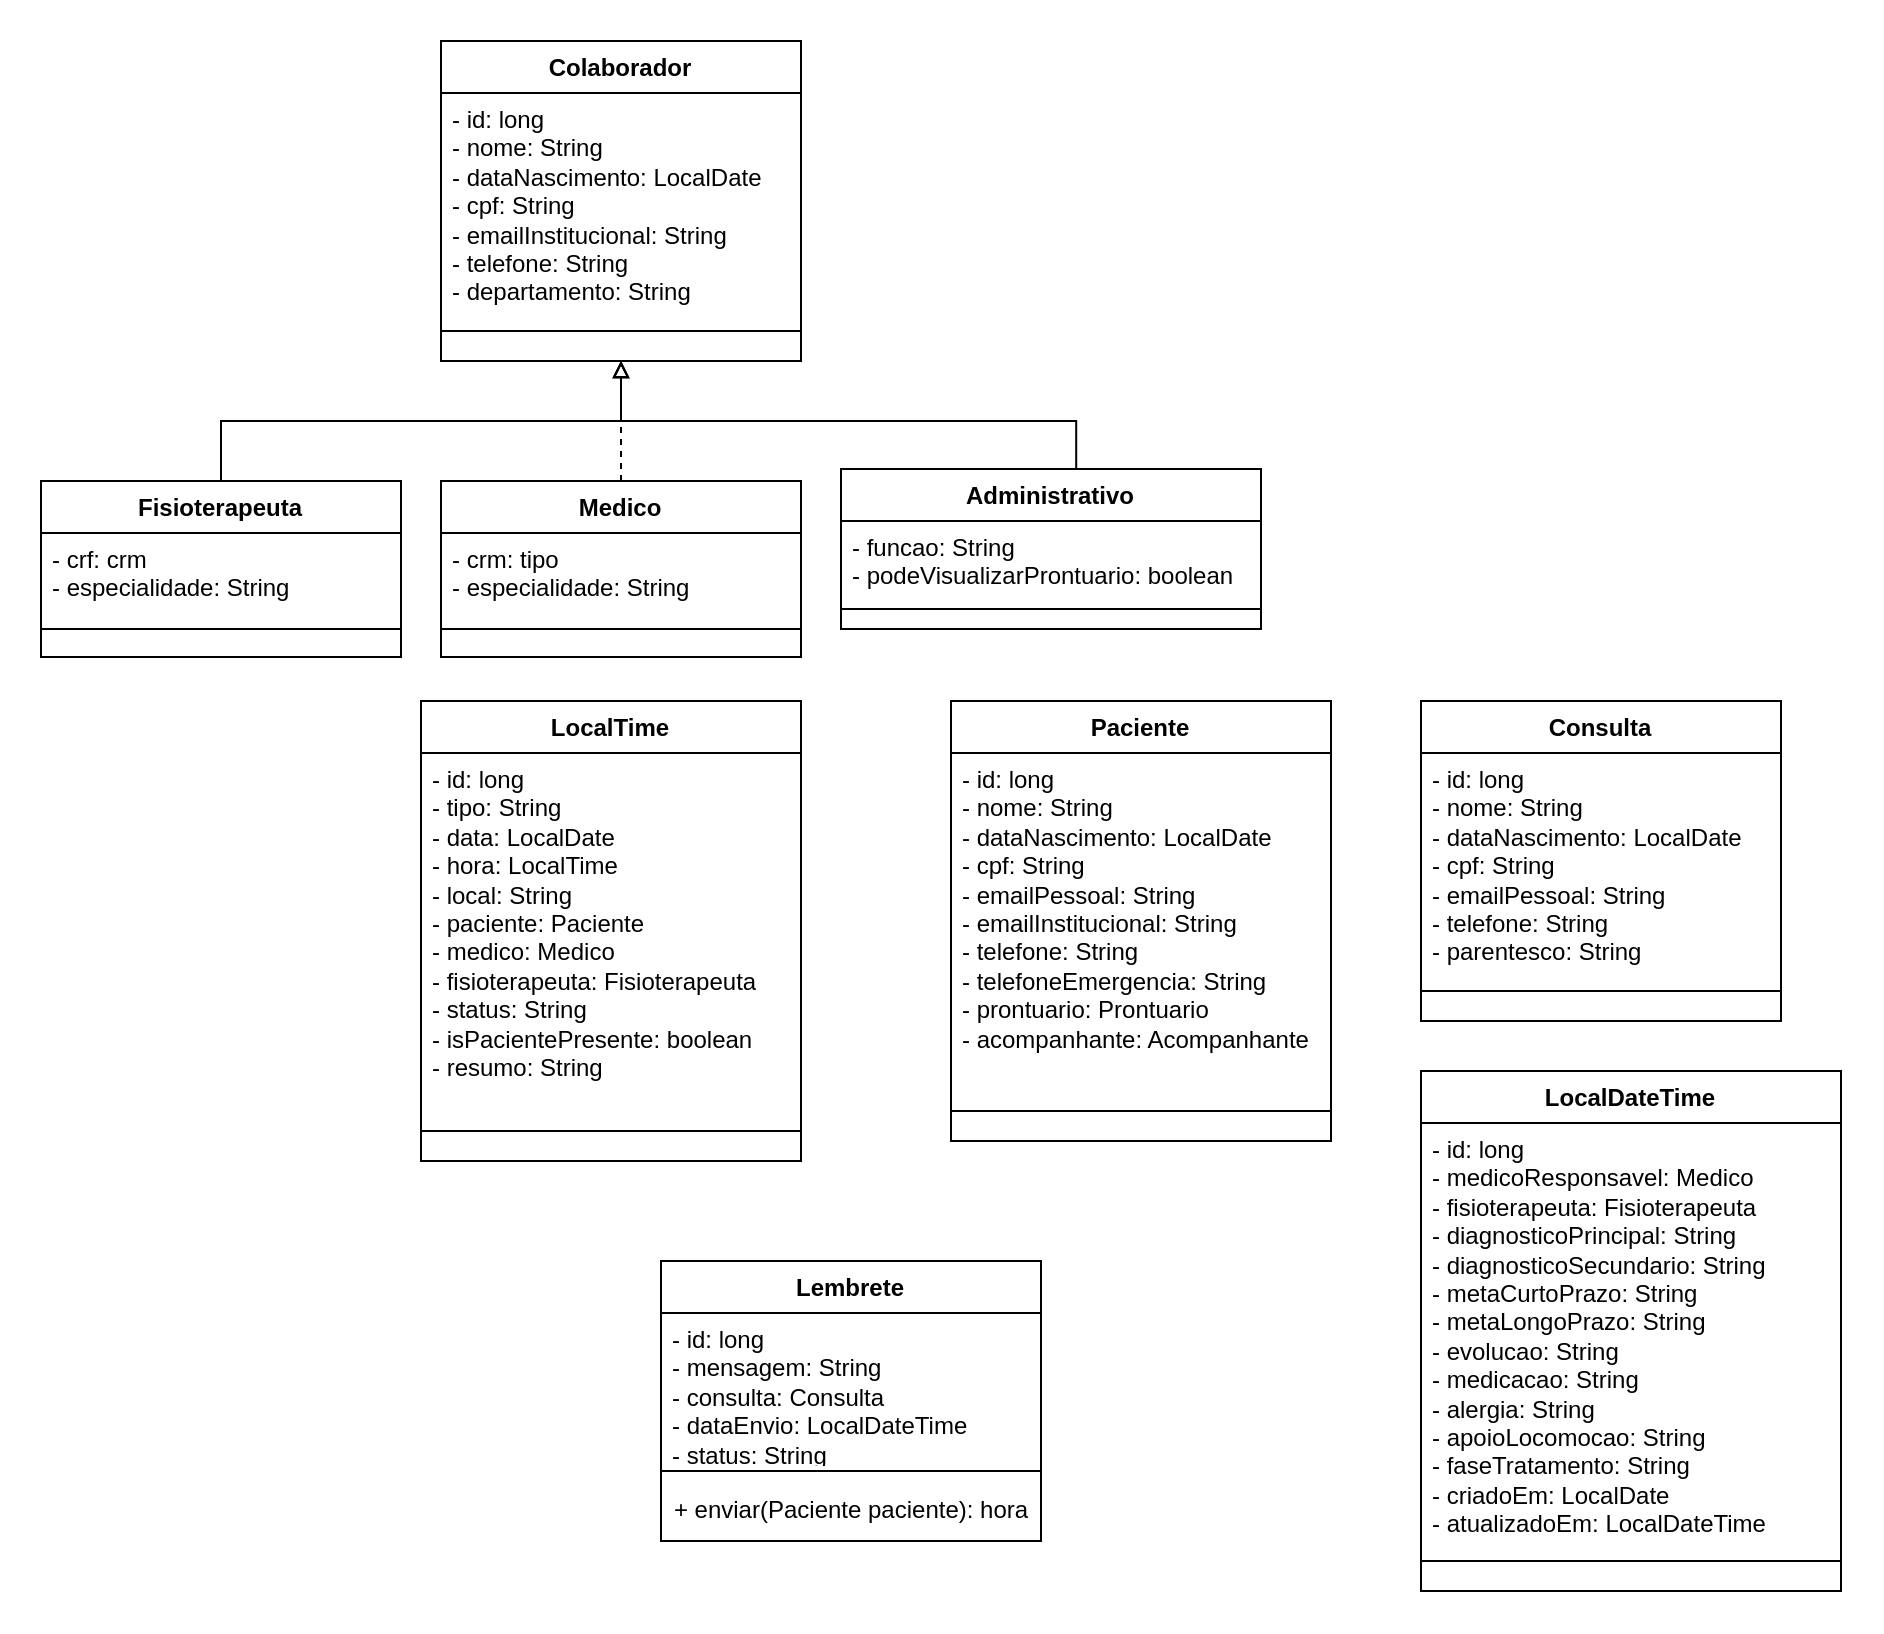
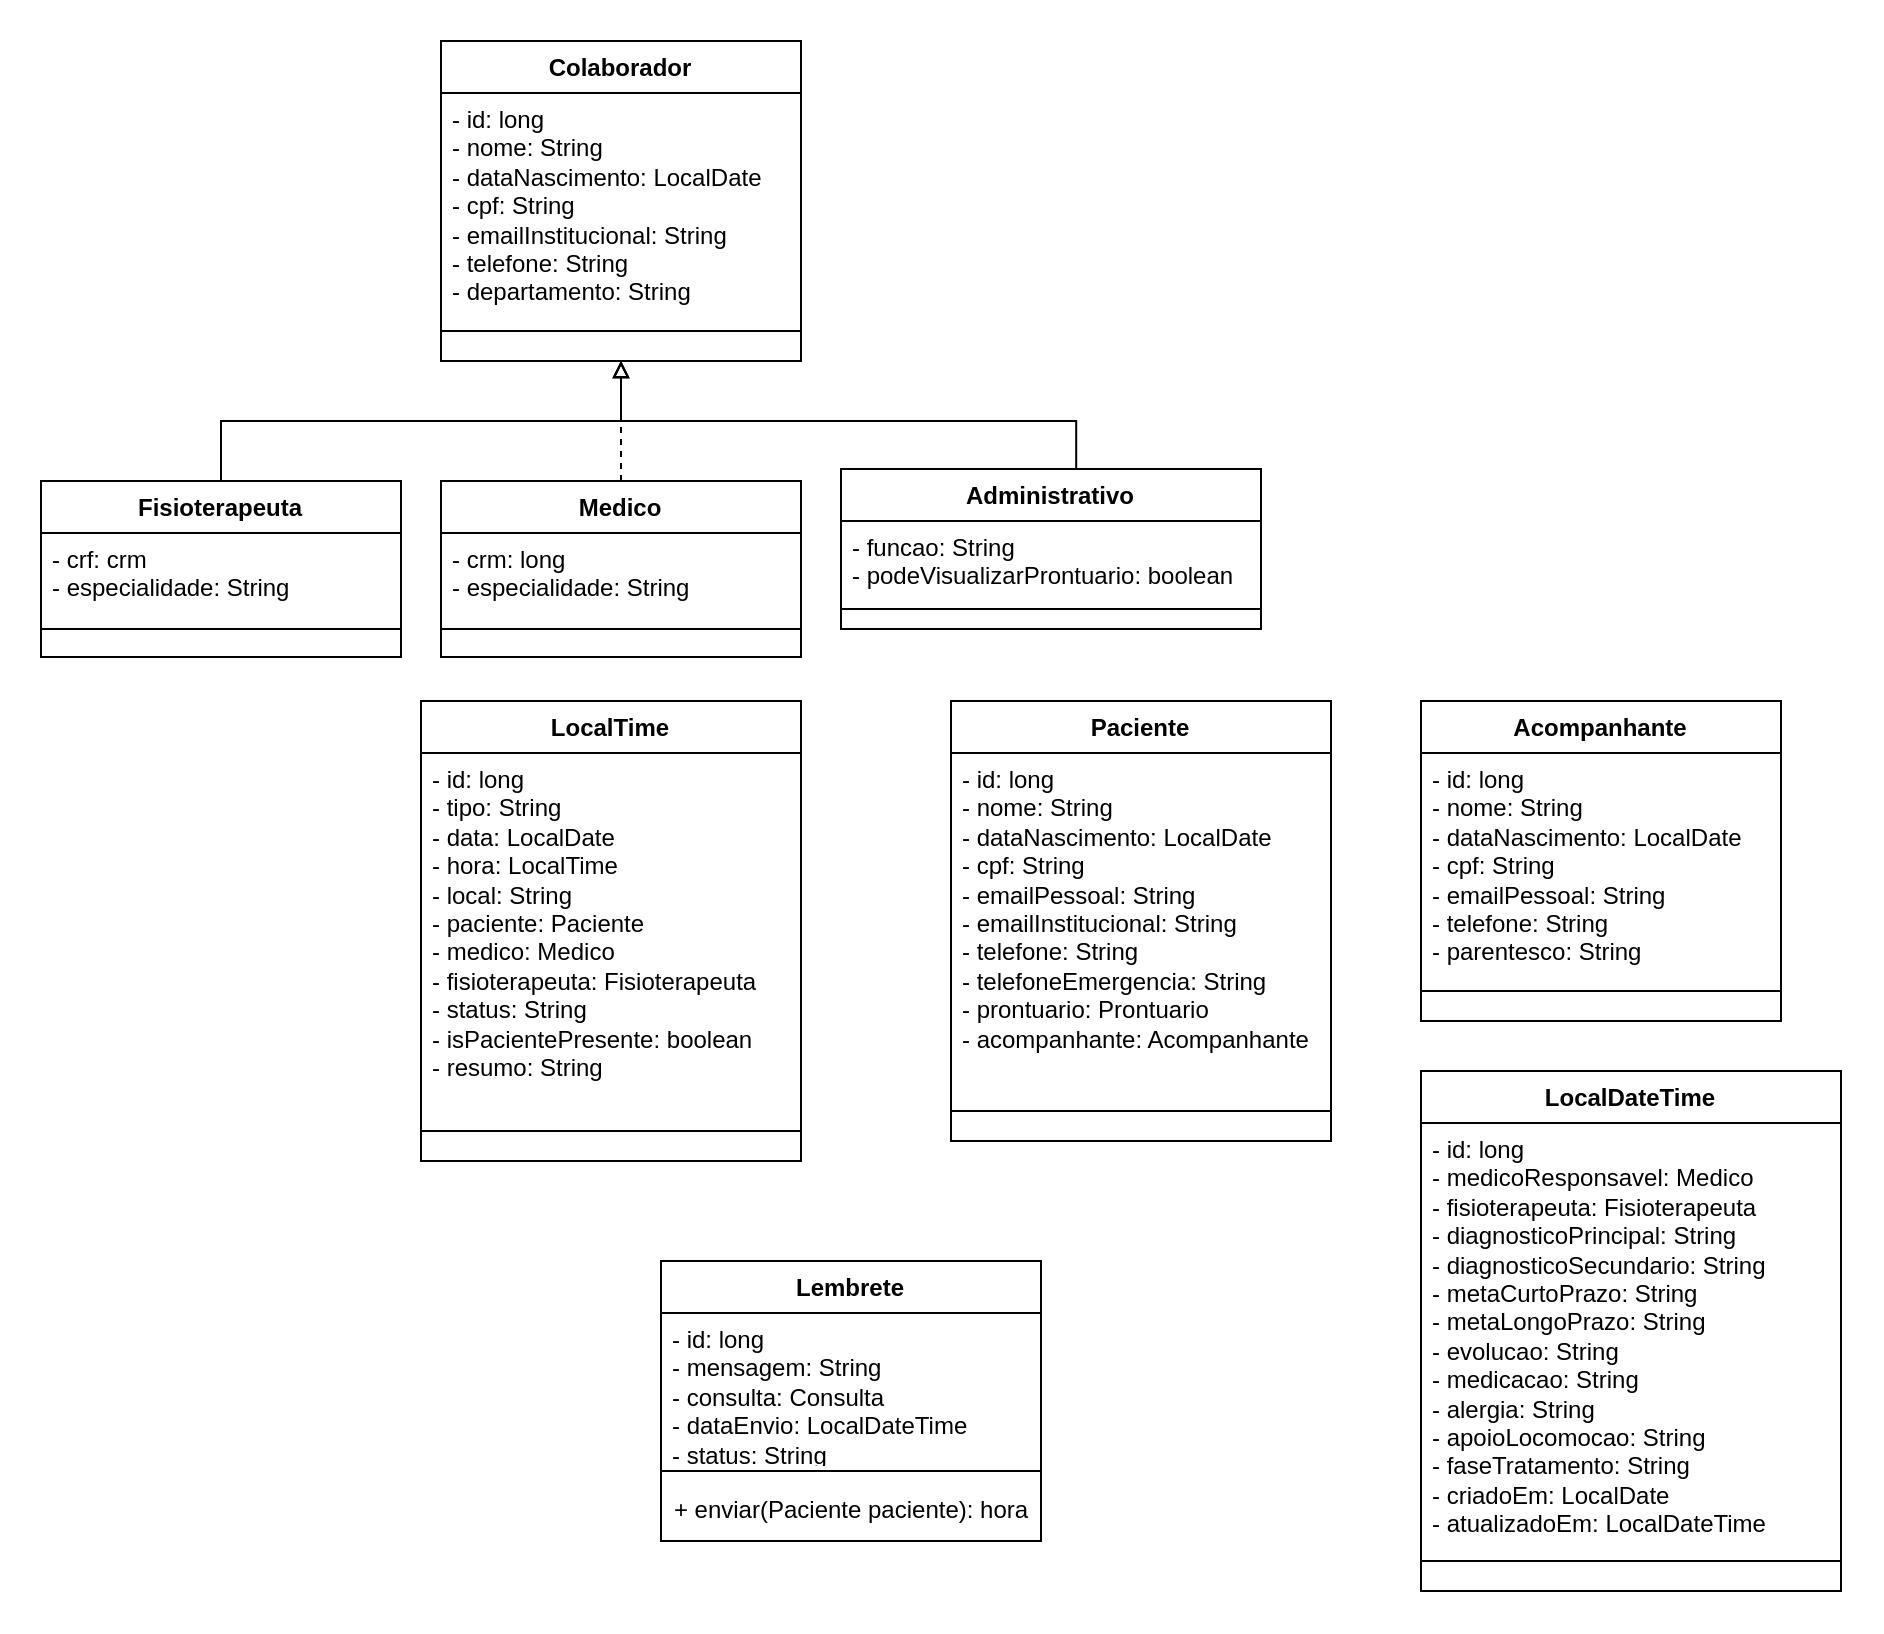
(586, 576) -> (586, 576)
(1601, 729) -> (1601, 729)
